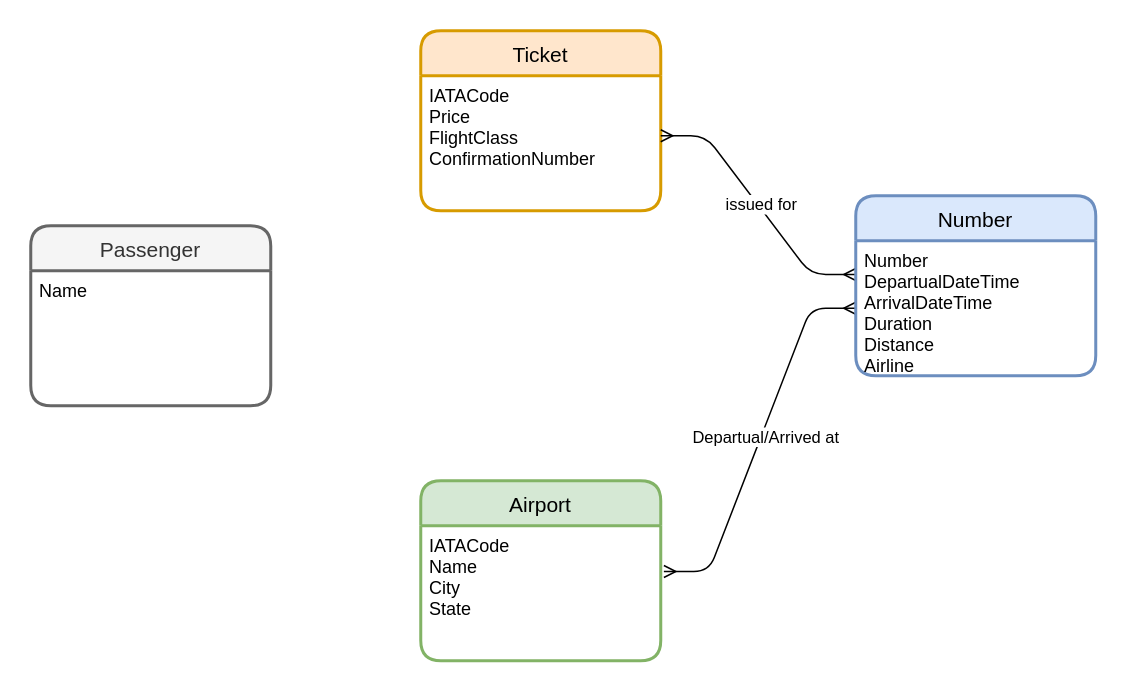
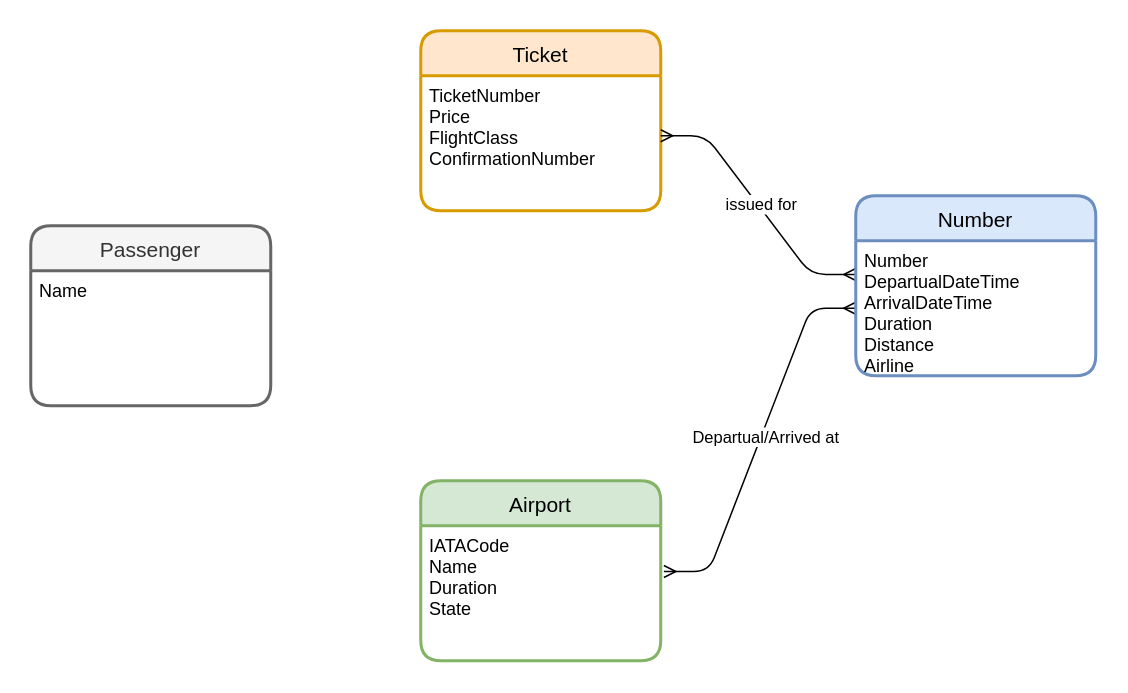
(469, 96) -> (487, 96)
(469, 546) -> (469, 546)
